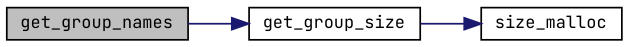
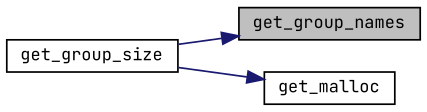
(210, 24) -> (200, 41)
(552, 24) -> (330, 88)
